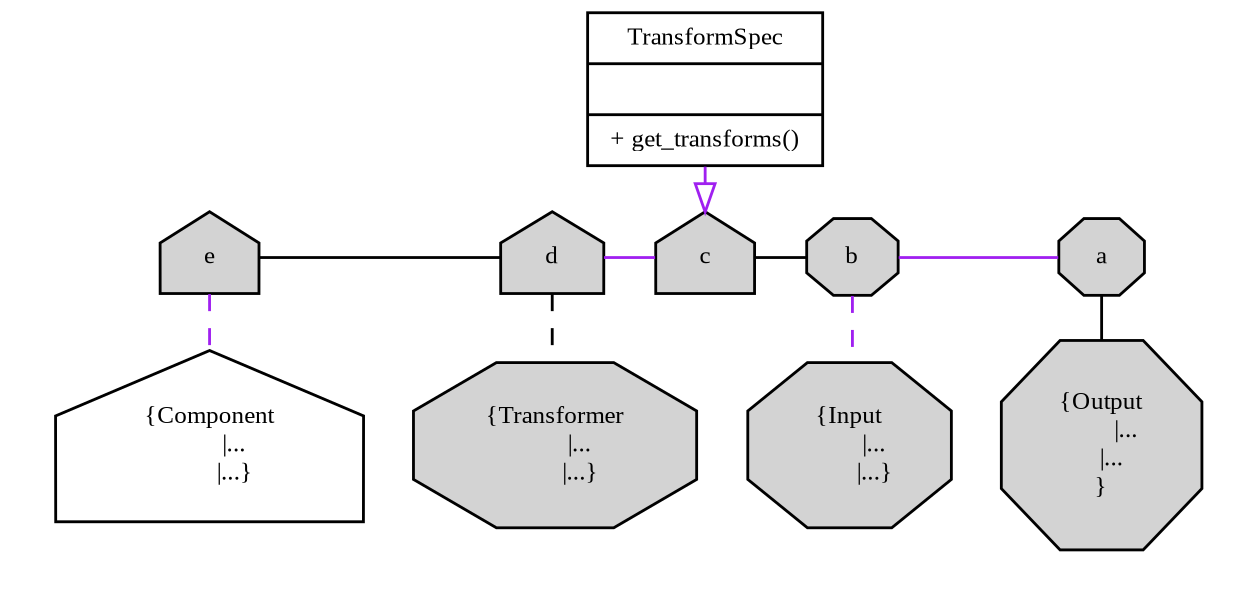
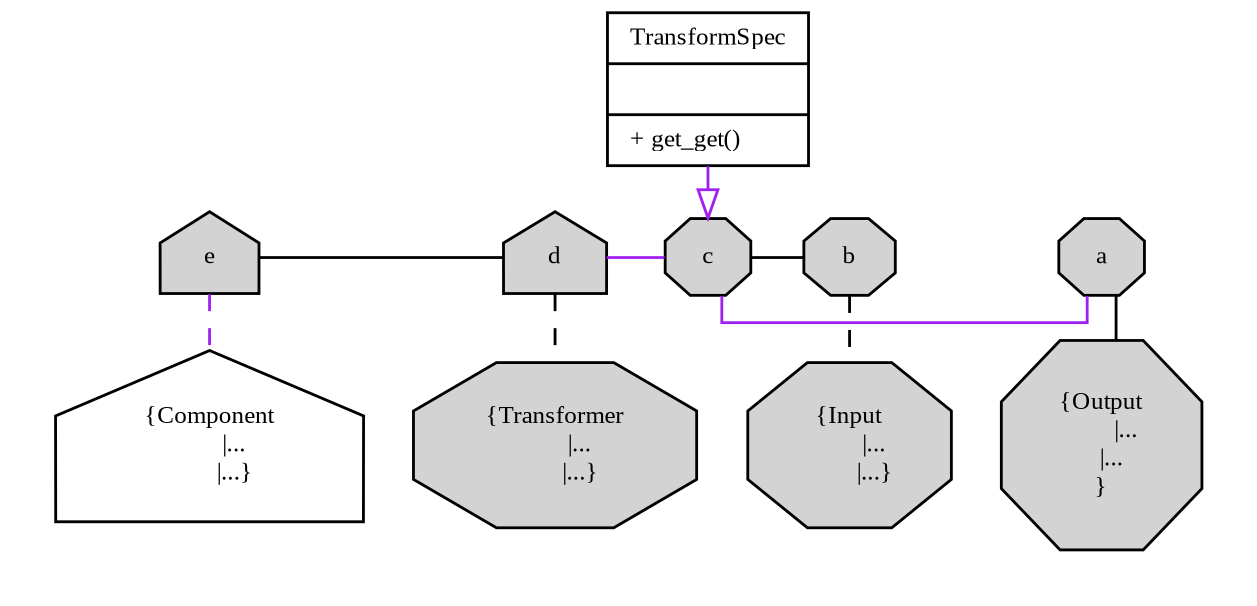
(705, 139) -> (687, 139)
(705, 257) -> (708, 257)
(978, 258) -> (905, 323)
(852, 329) -> (850, 341)
